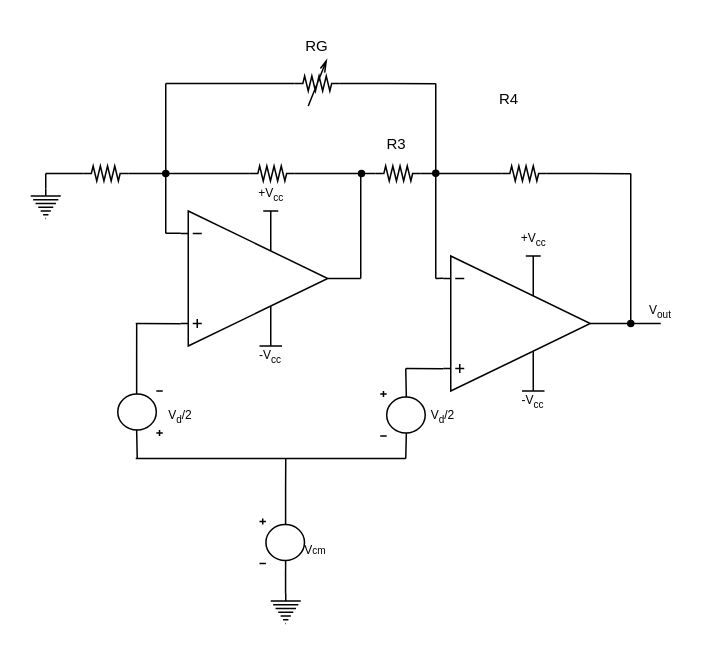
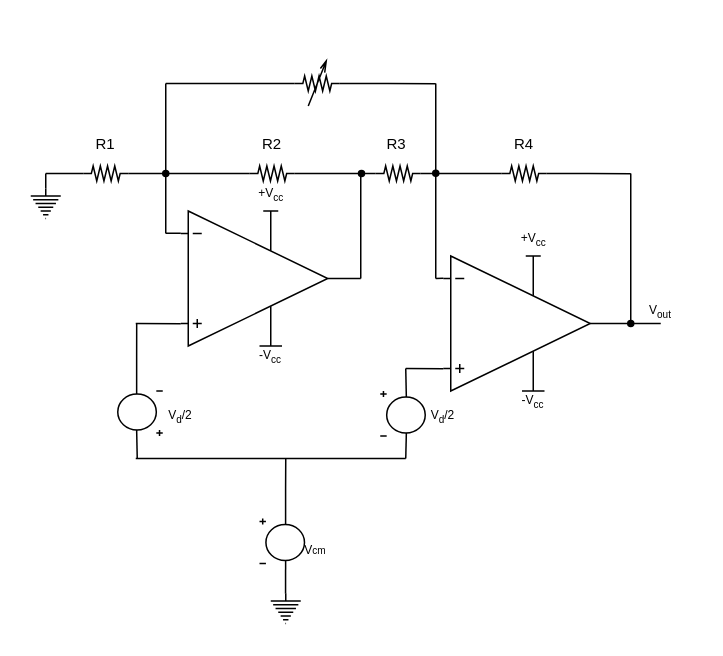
(317, 46) -> none
(509, 98) -> (524, 143)
none -> (106, 143)
none -> (272, 143)
